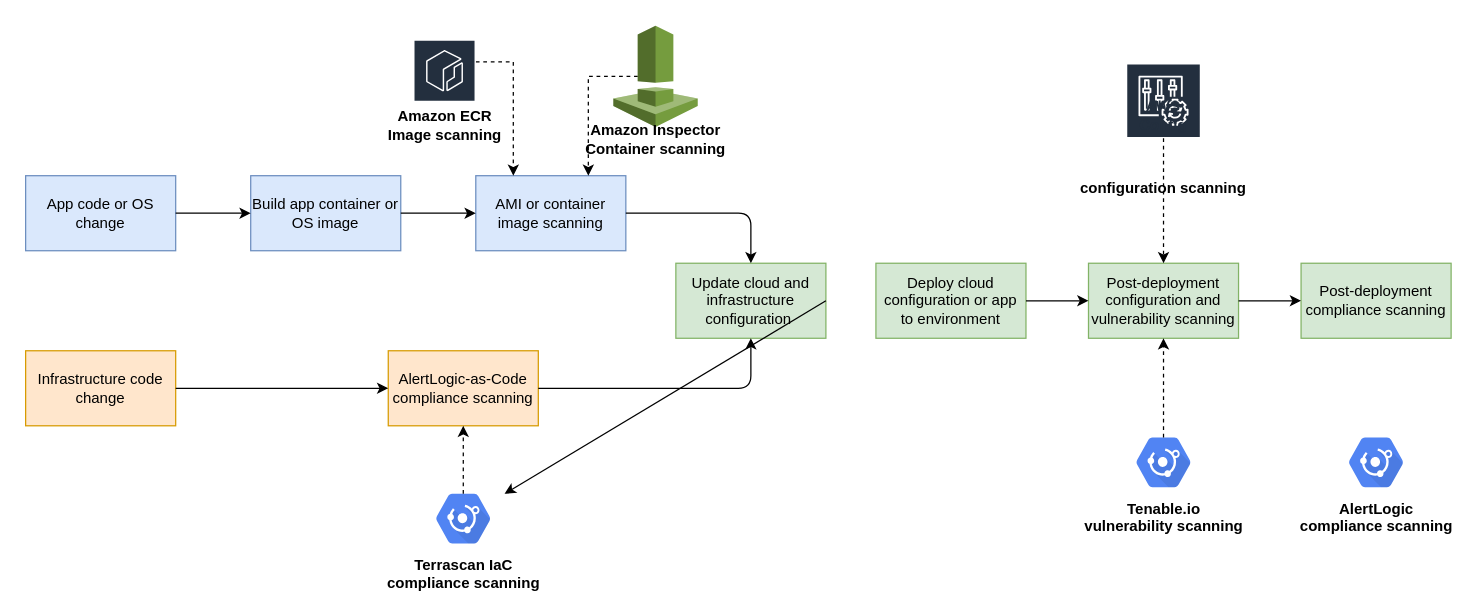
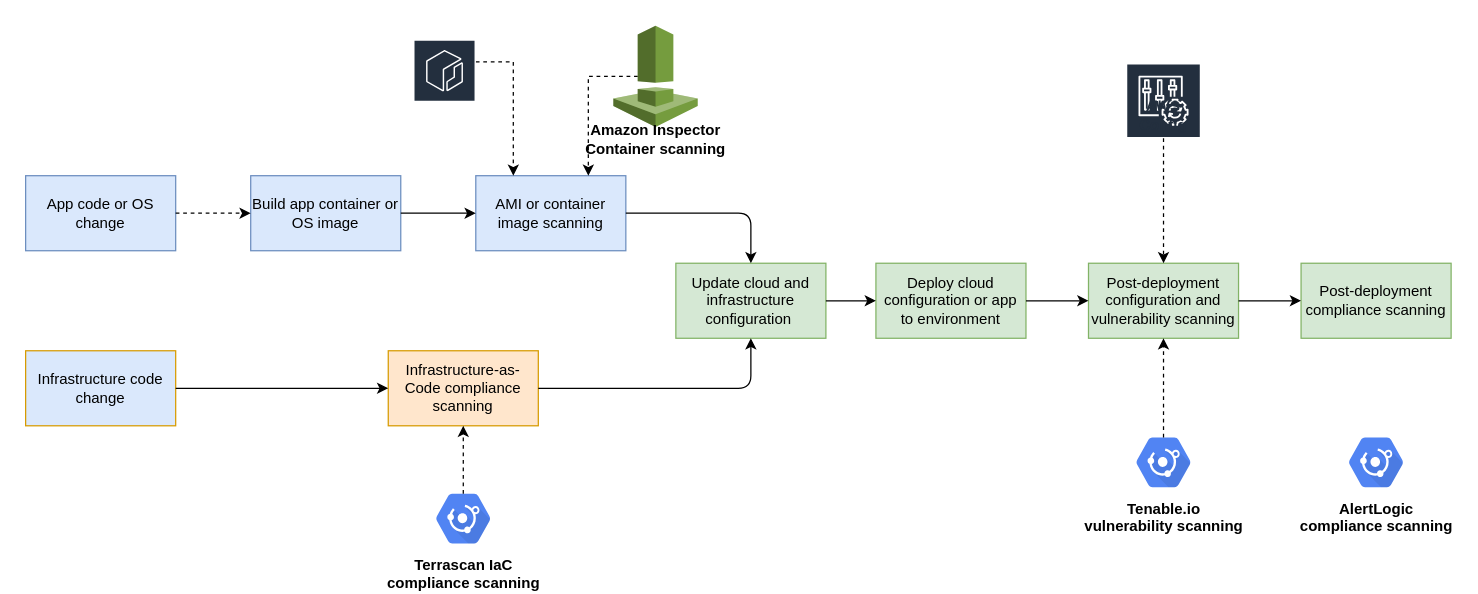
(444, 126) -> none
(1163, 188) -> none
(210, 213) -> (210, 213)
(101, 388) -> (101, 388)
(463, 388) -> (463, 388)
(594, 440) -> (847, 301)
